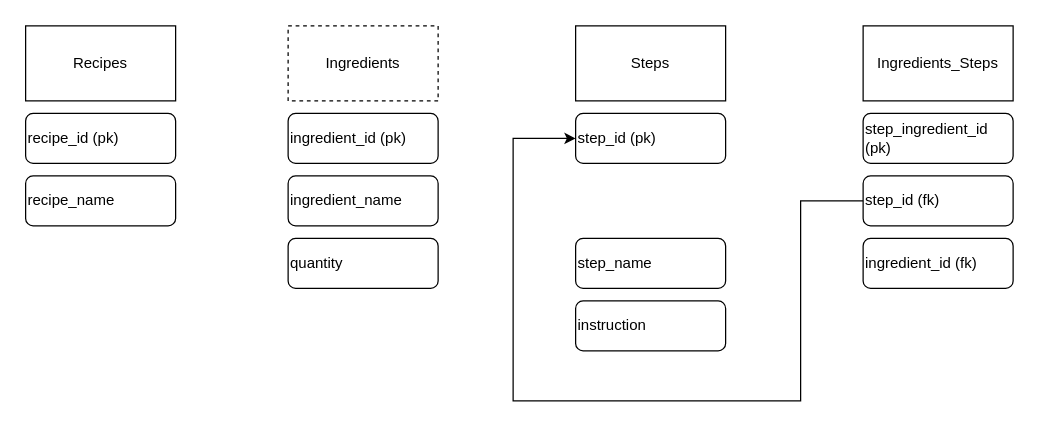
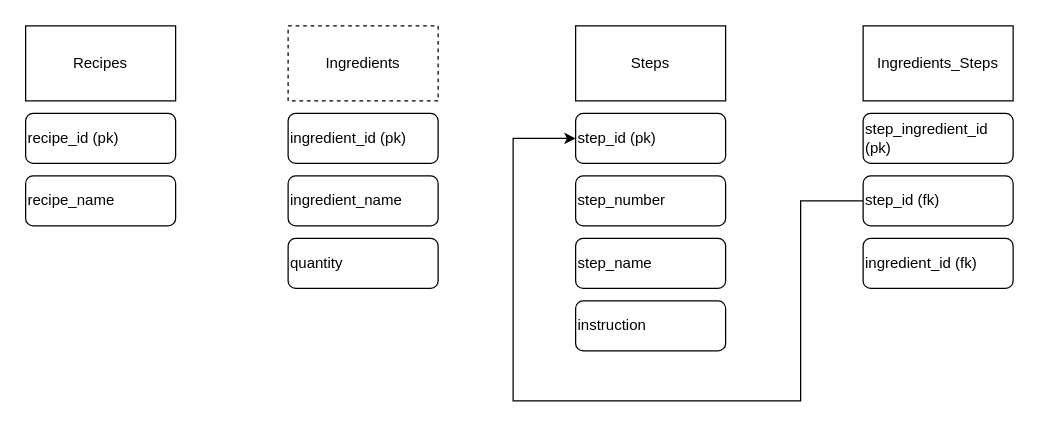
none -> (651, 201)
